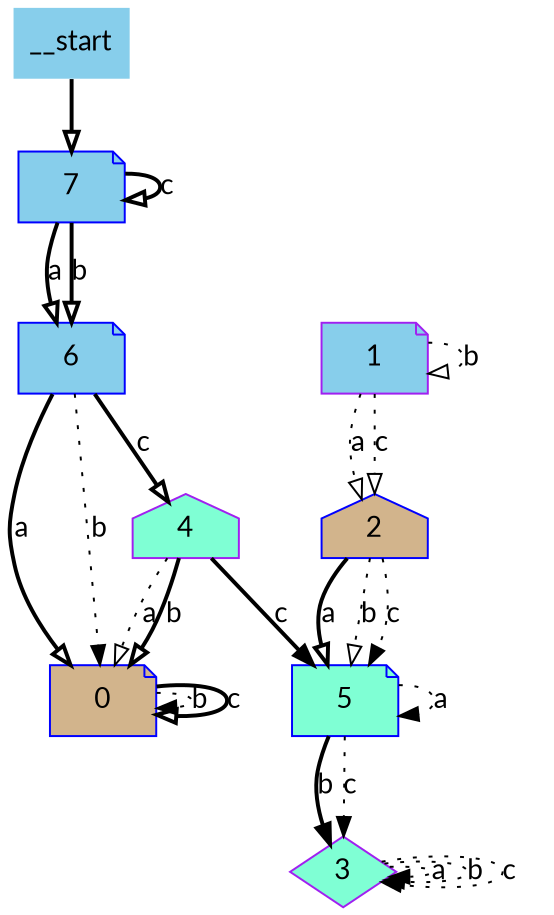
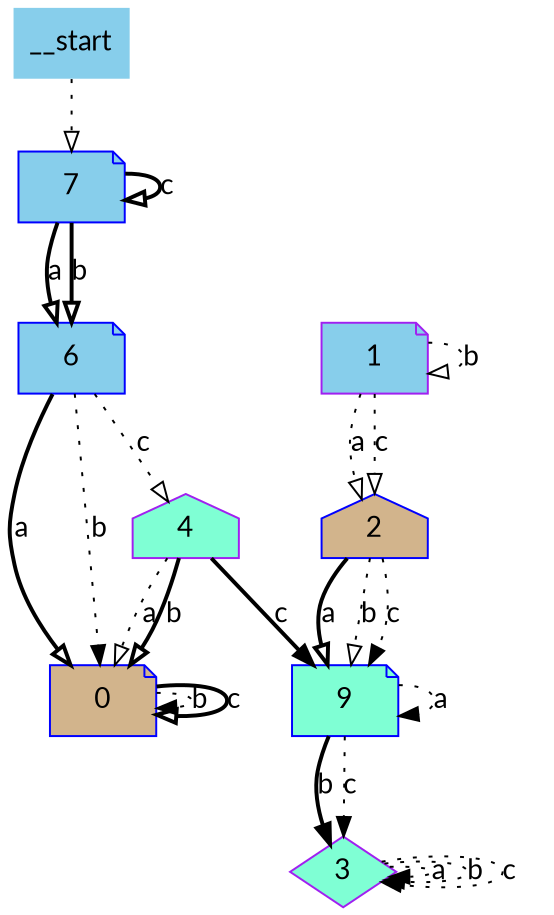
(72, 105) -> (72, 105)
(126, 440) -> (126, 440)
(345, 701) -> (345, 701)
